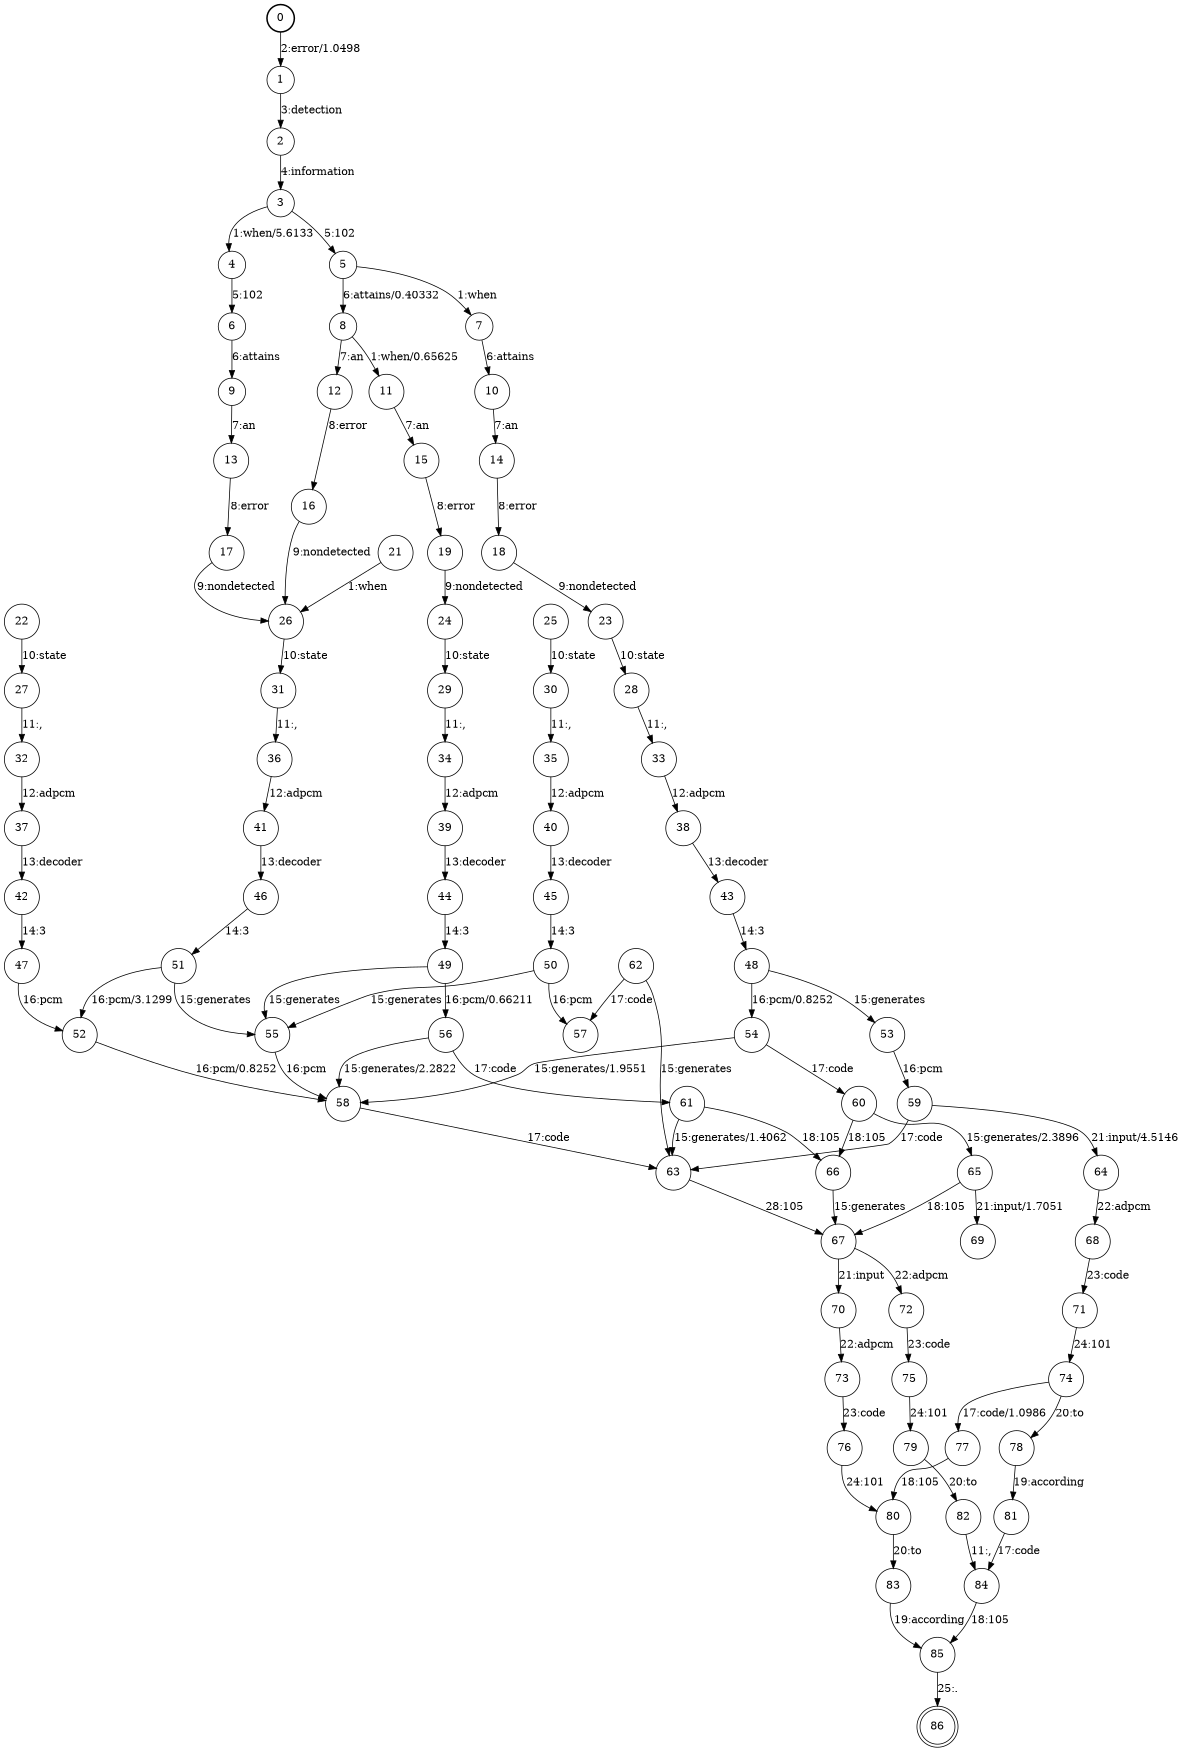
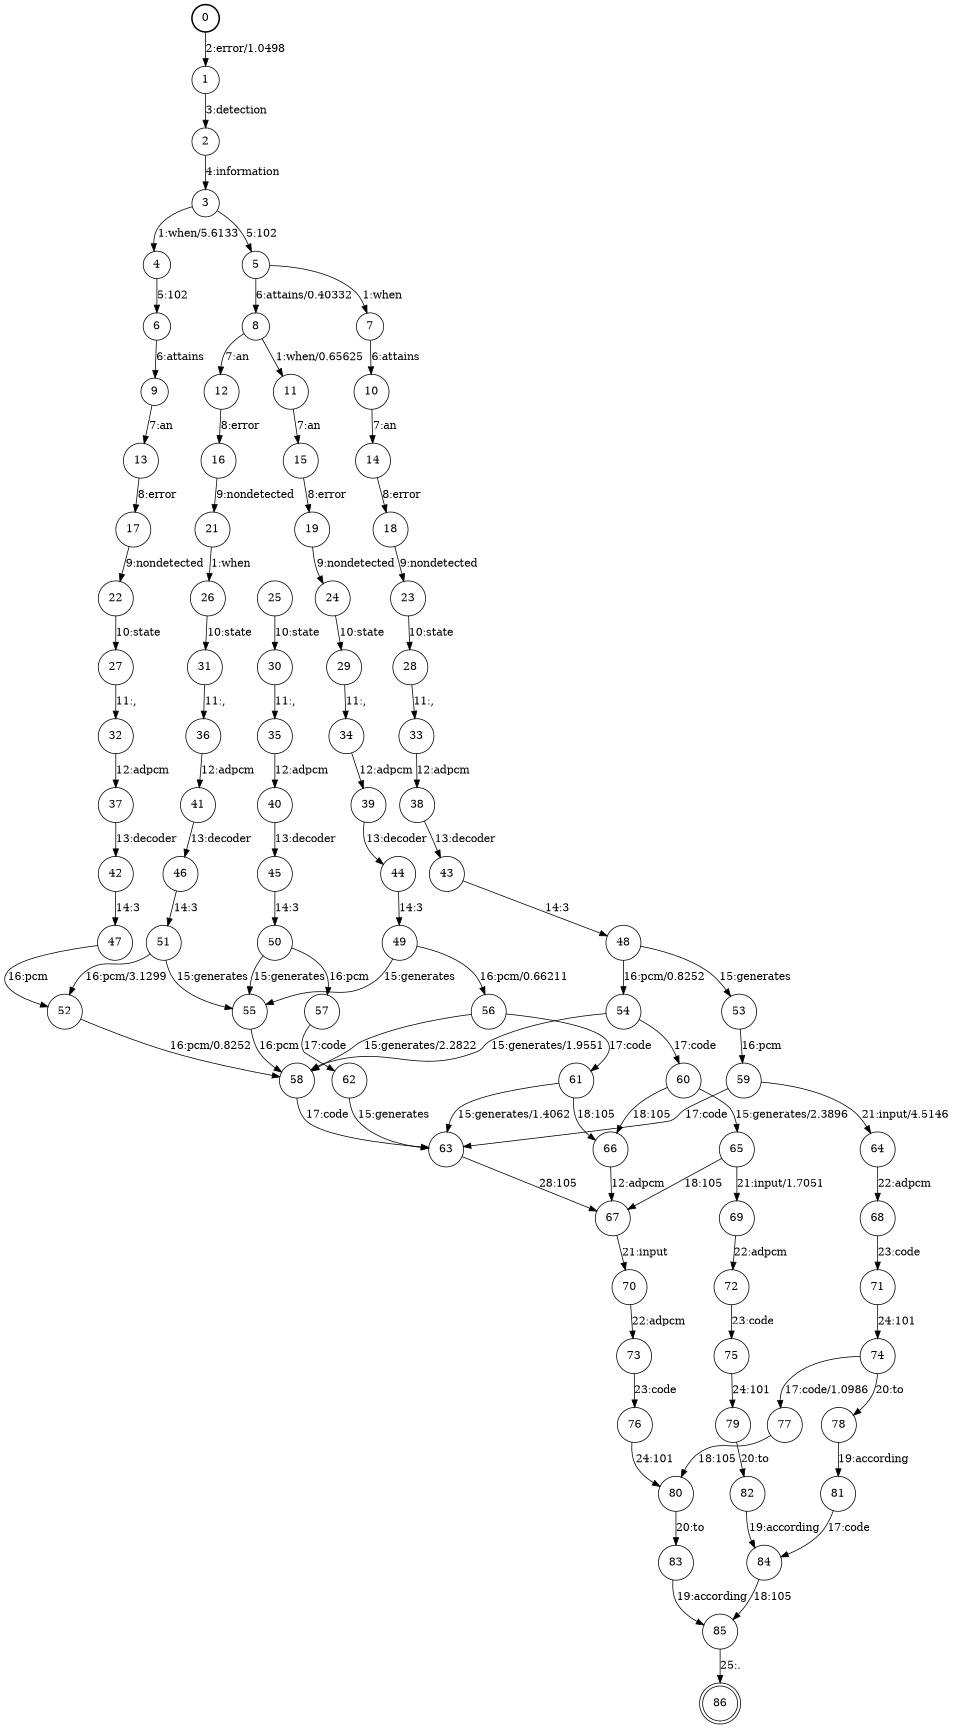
(288, 558) -> (216, 491)
(209, 605) -> (126, 560)
(609, 996) -> (304, 1051)
(870, 1207) -> (638, 1184)
(880, 1263) -> (735, 1249)
(982, 1551) -> (784, 1528)
